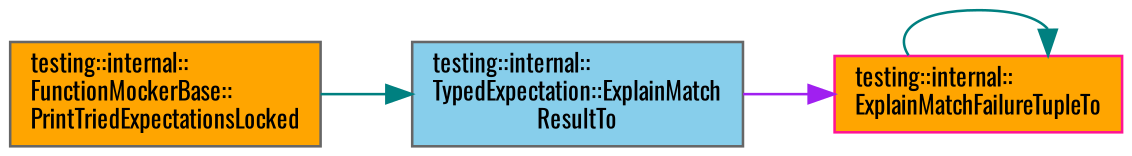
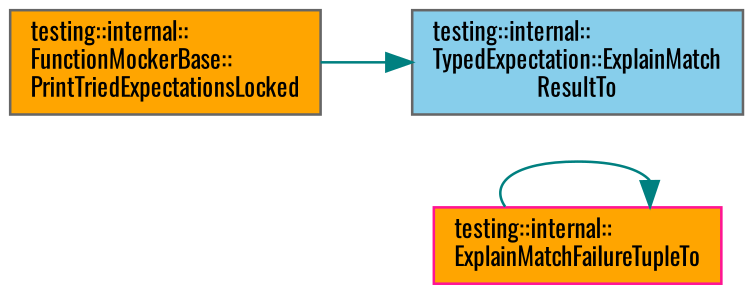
(776, 94) -> none
